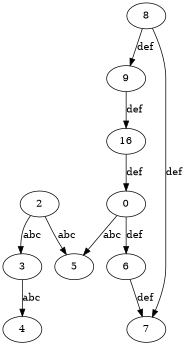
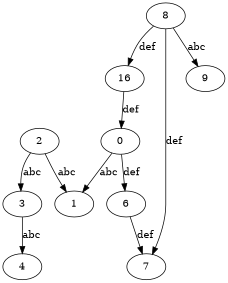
(145, 47) -> (196, 47)
(126, 106) -> (140, 41)
(74, 267) -> (74, 204)
